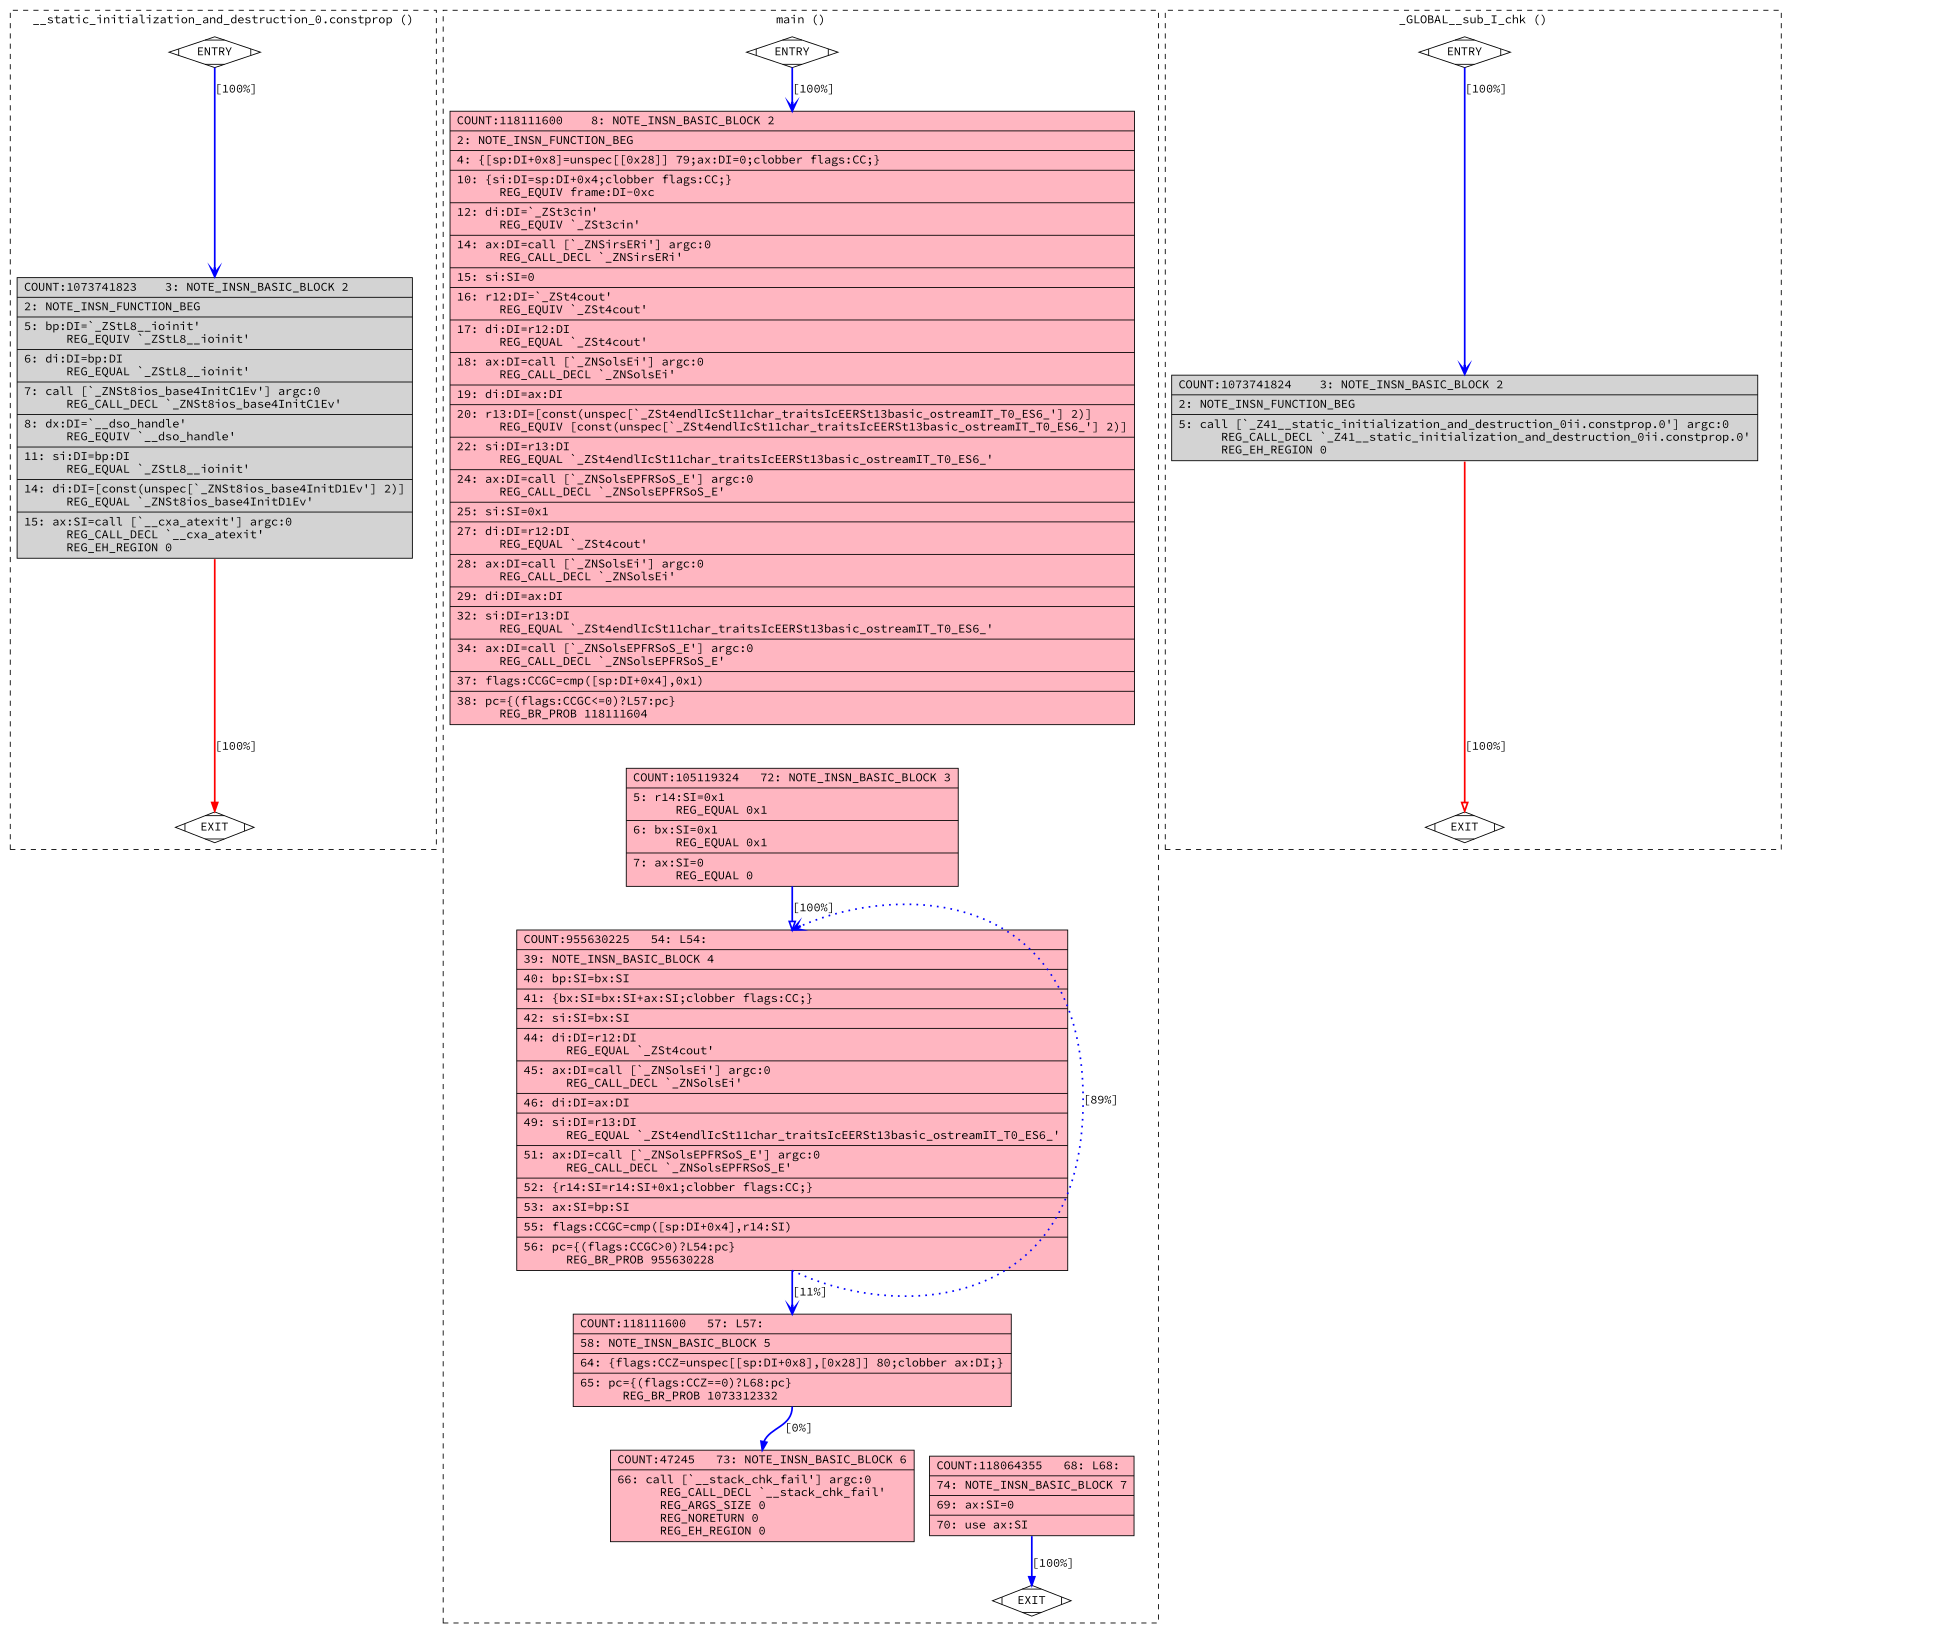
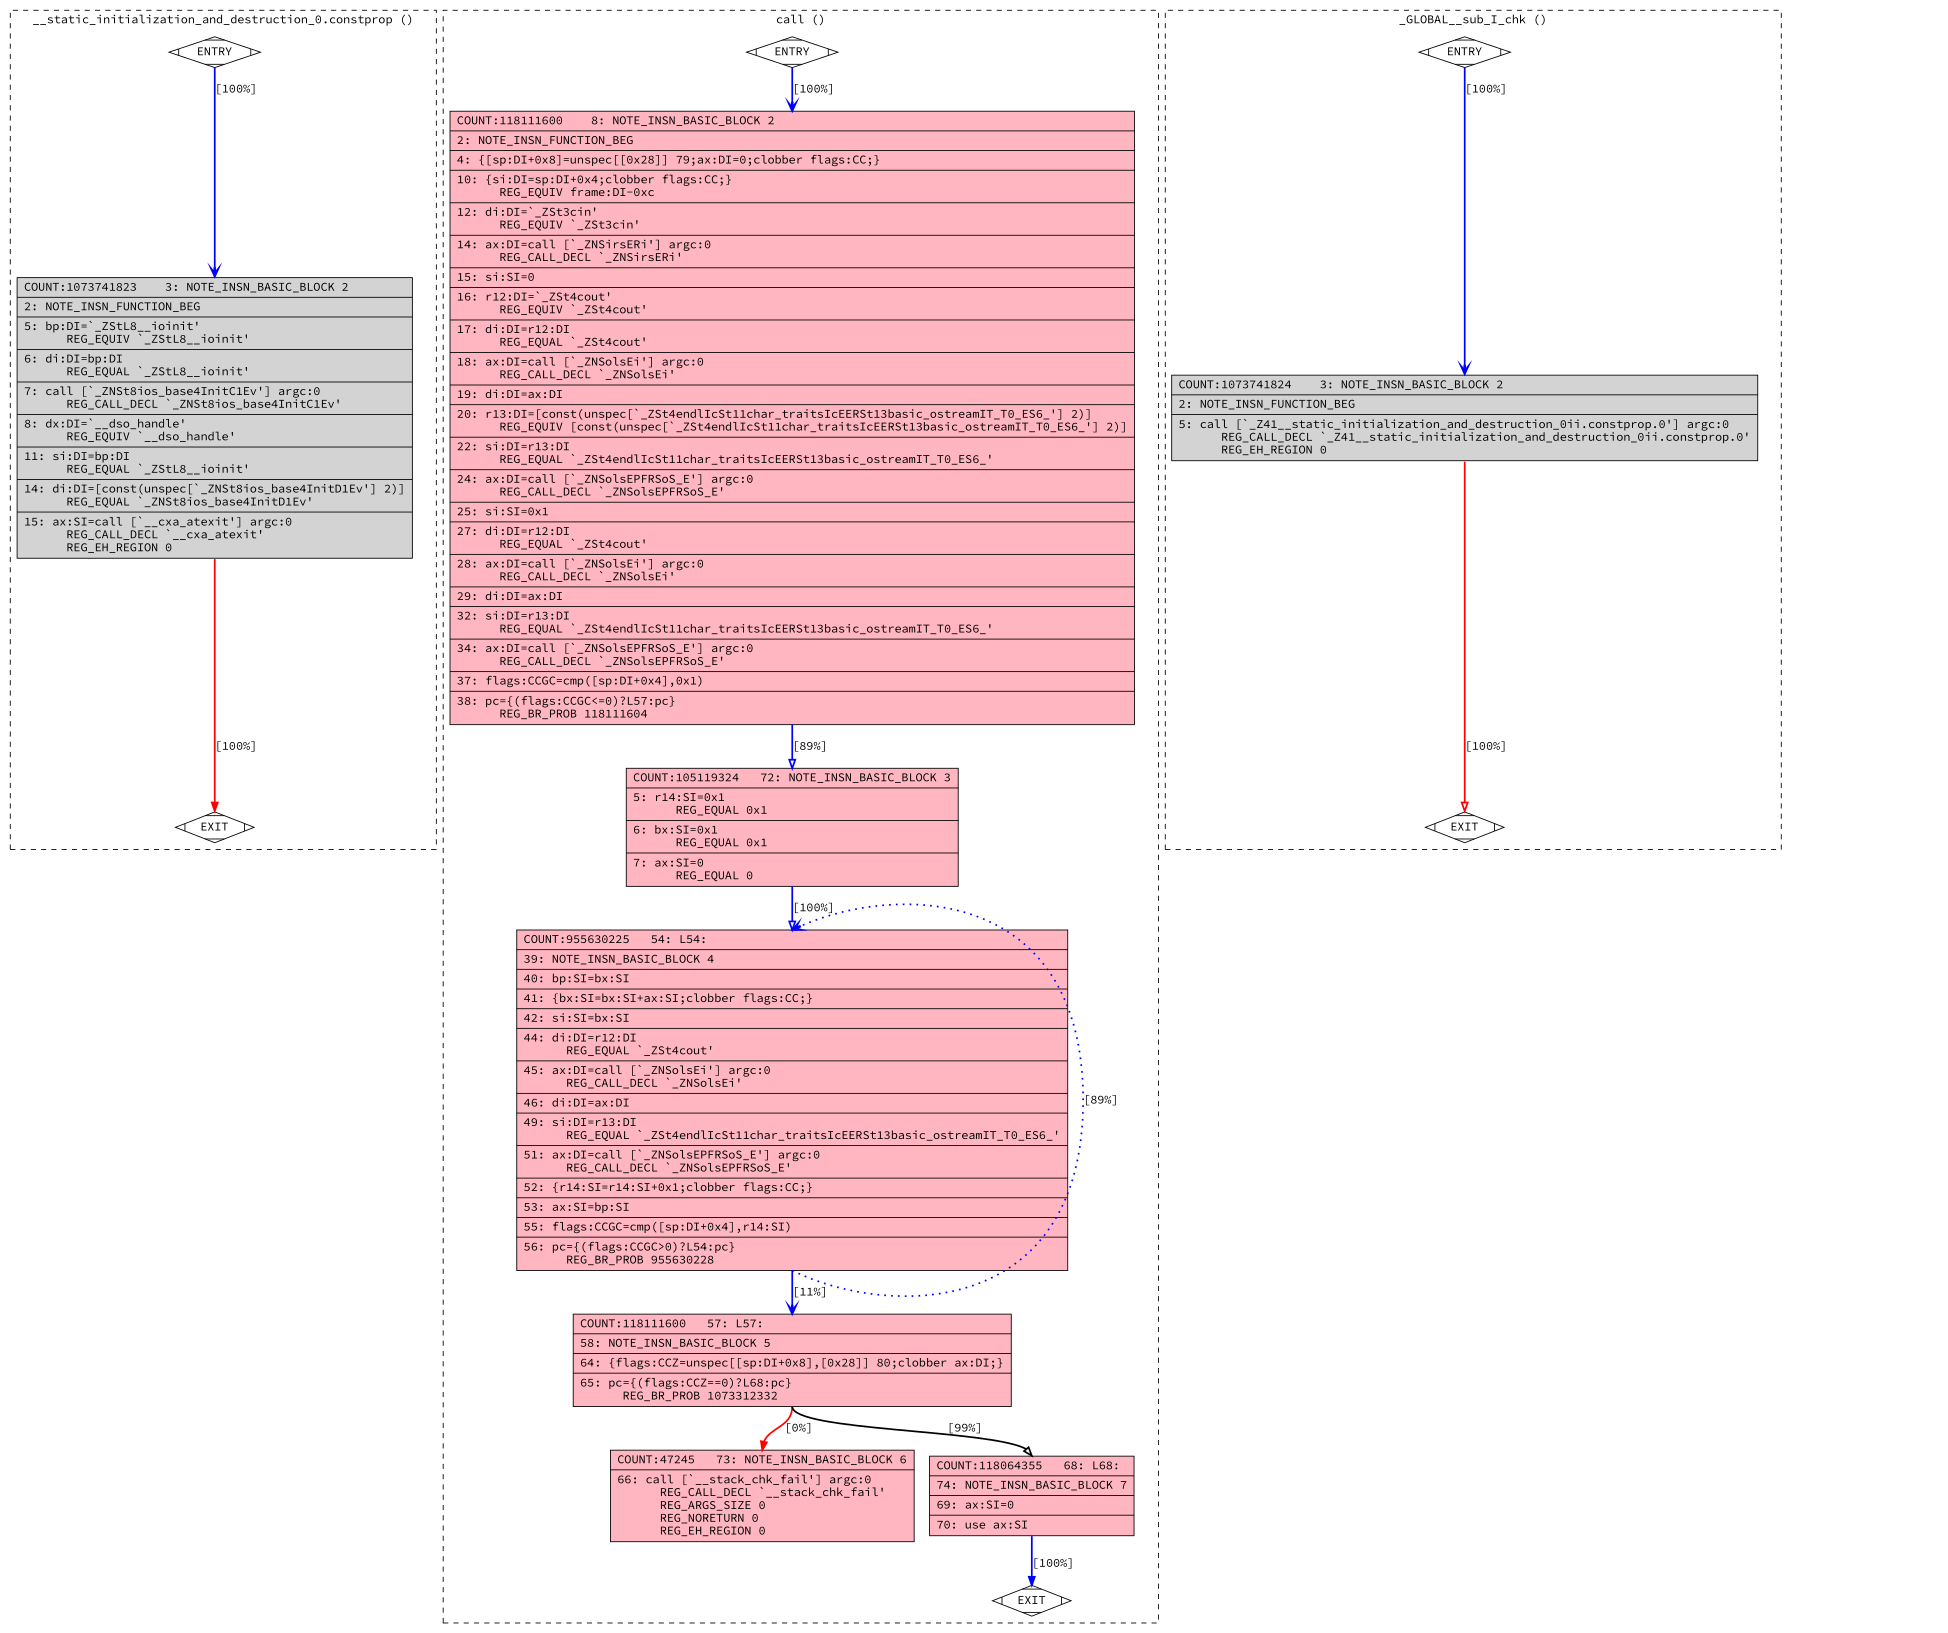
(801, 20) -> (801, 20)
none -> (792, 742)
(781, 1426) -> (781, 1426)
none -> (908, 1431)
